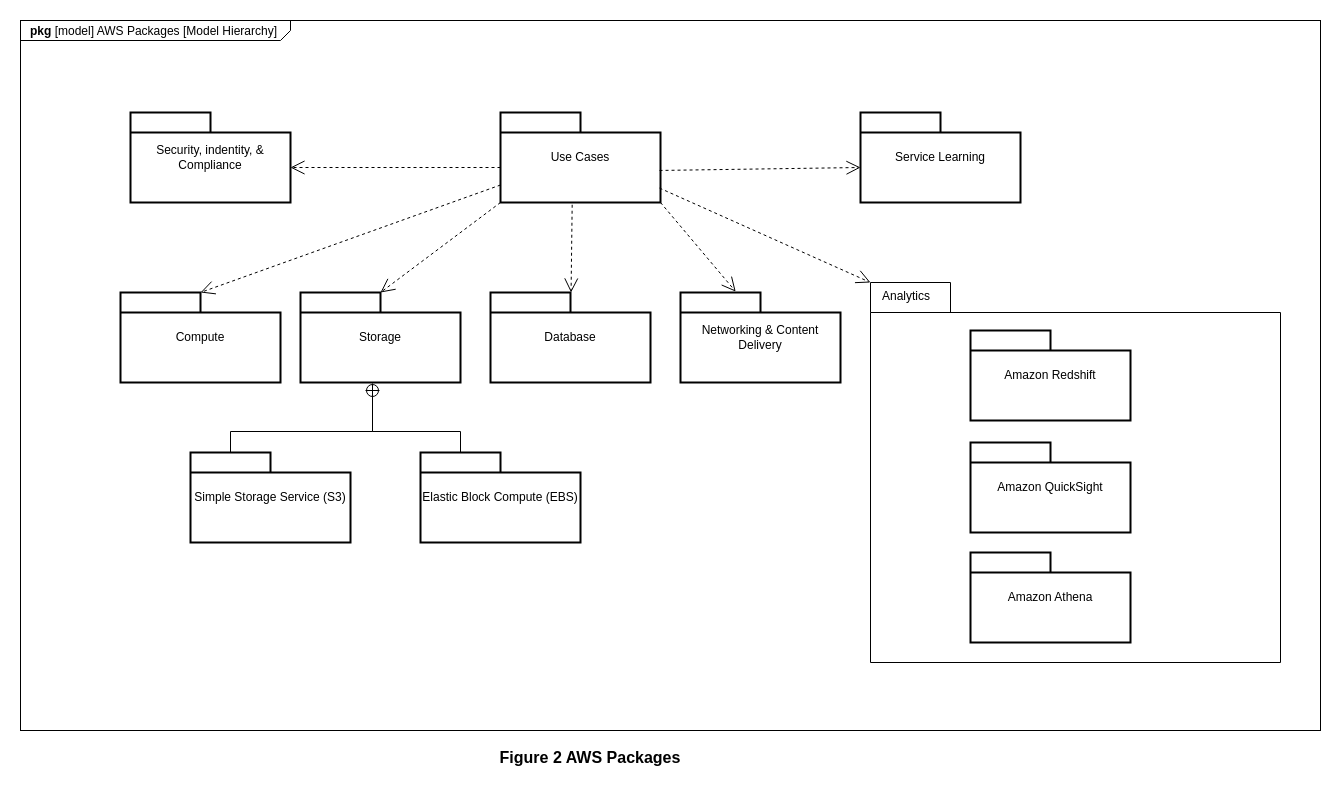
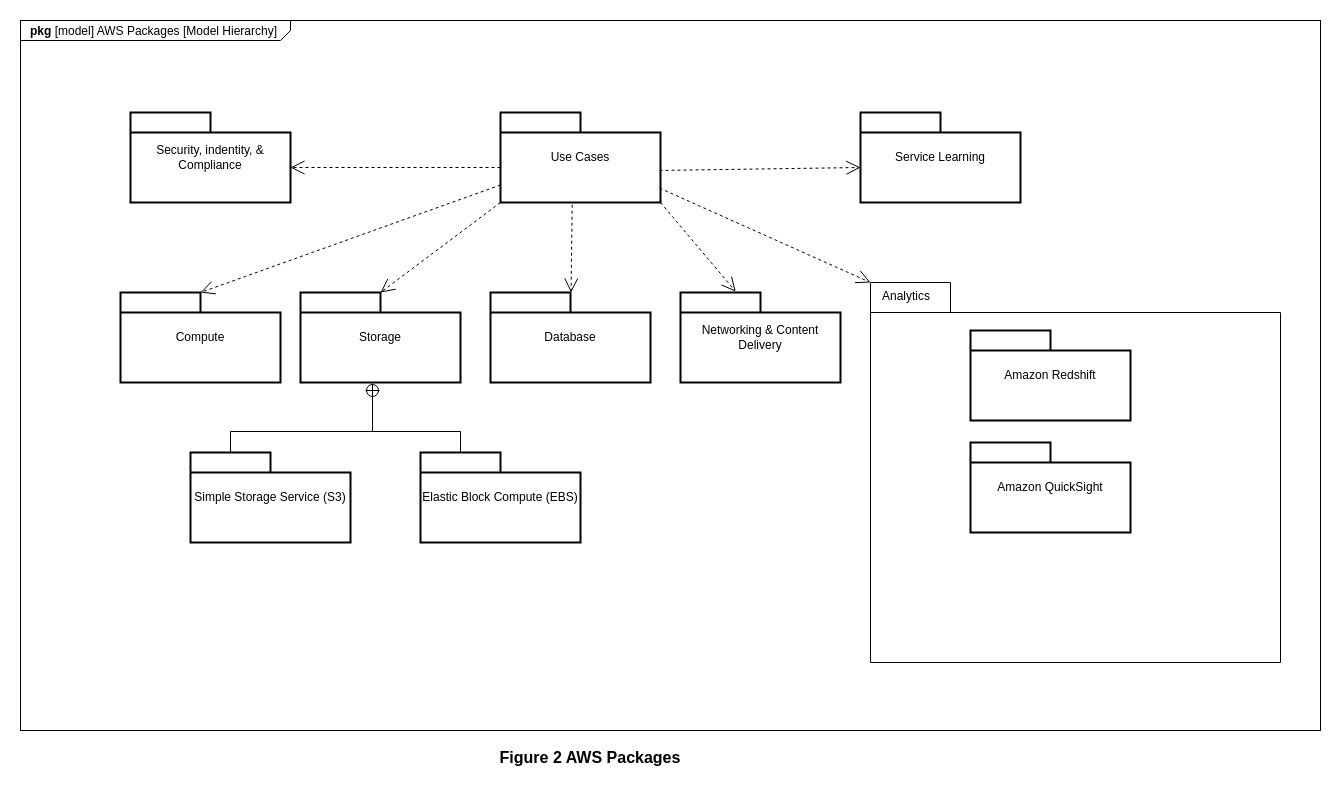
(1051, 598) -> none
